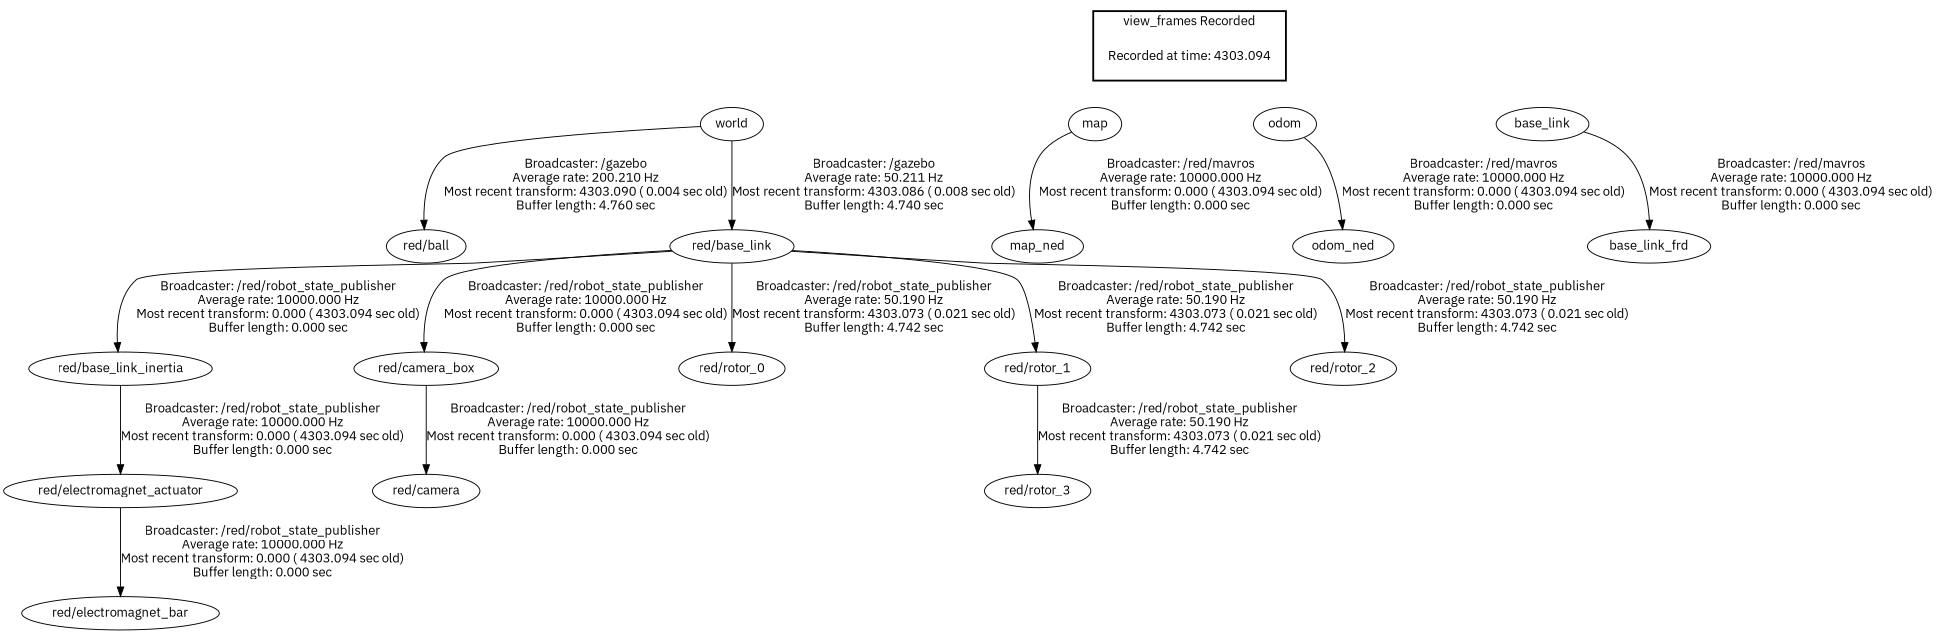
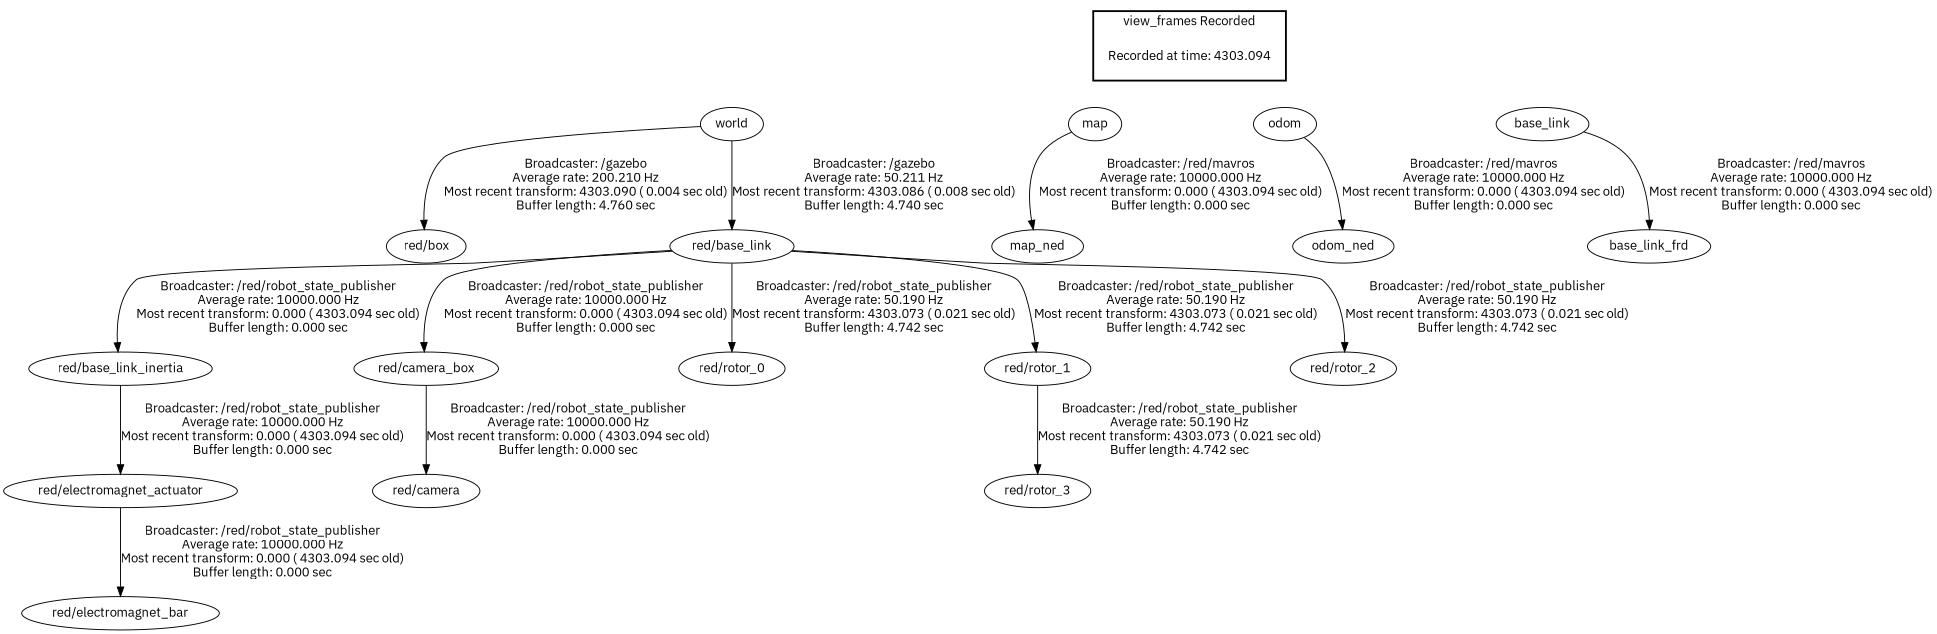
(426, 246) -> (426, 246)
